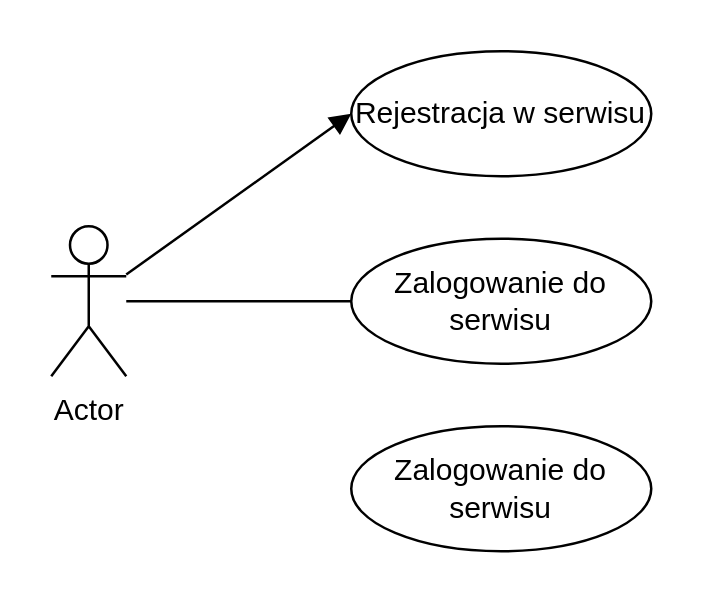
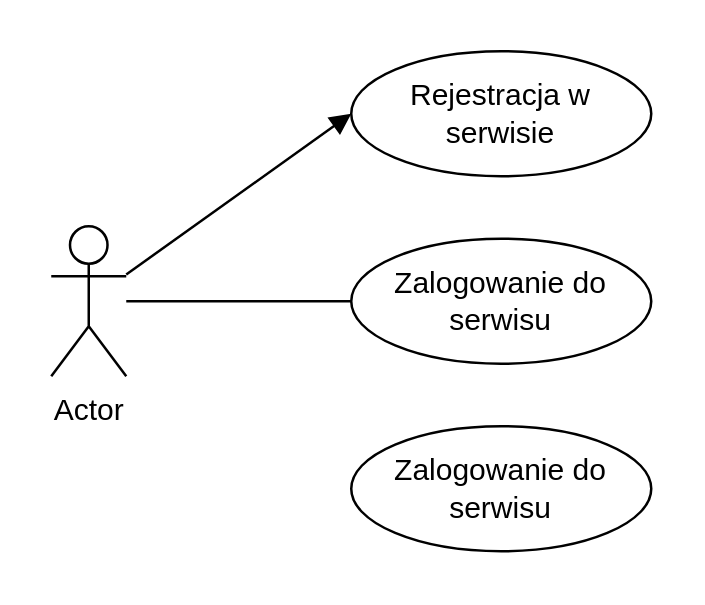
(501, 114) -> (501, 114)
